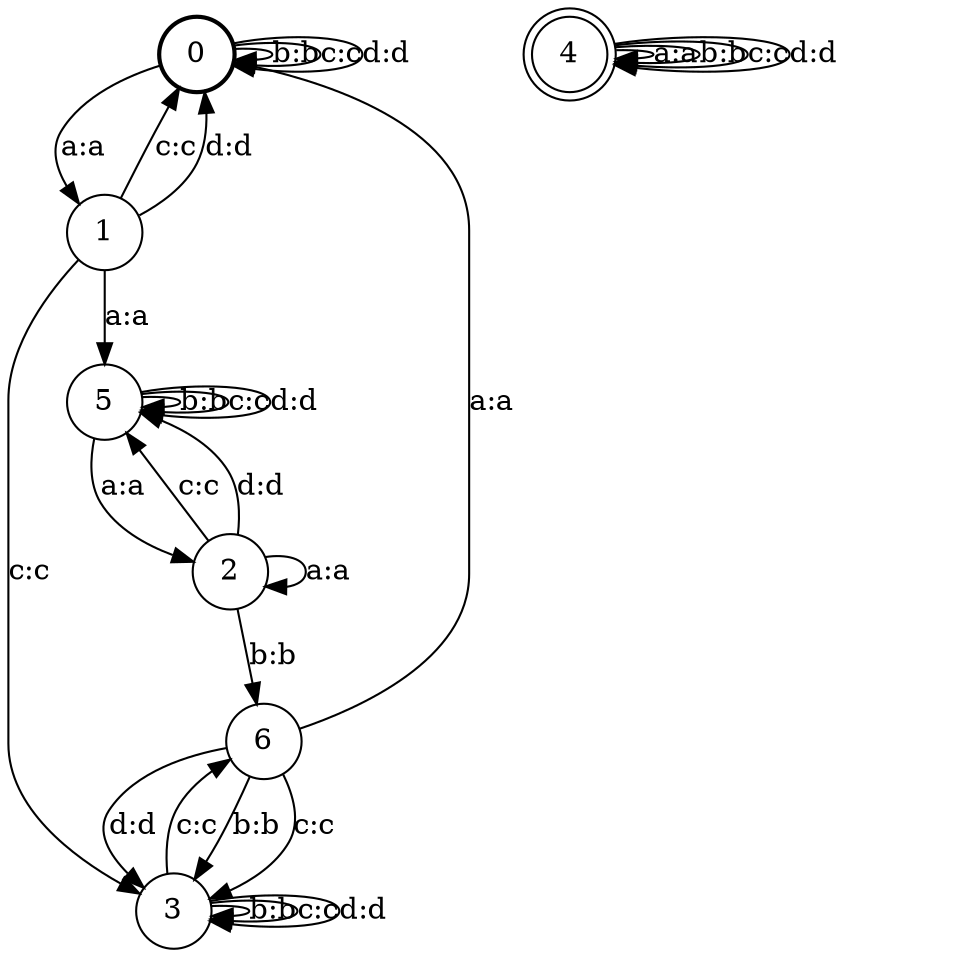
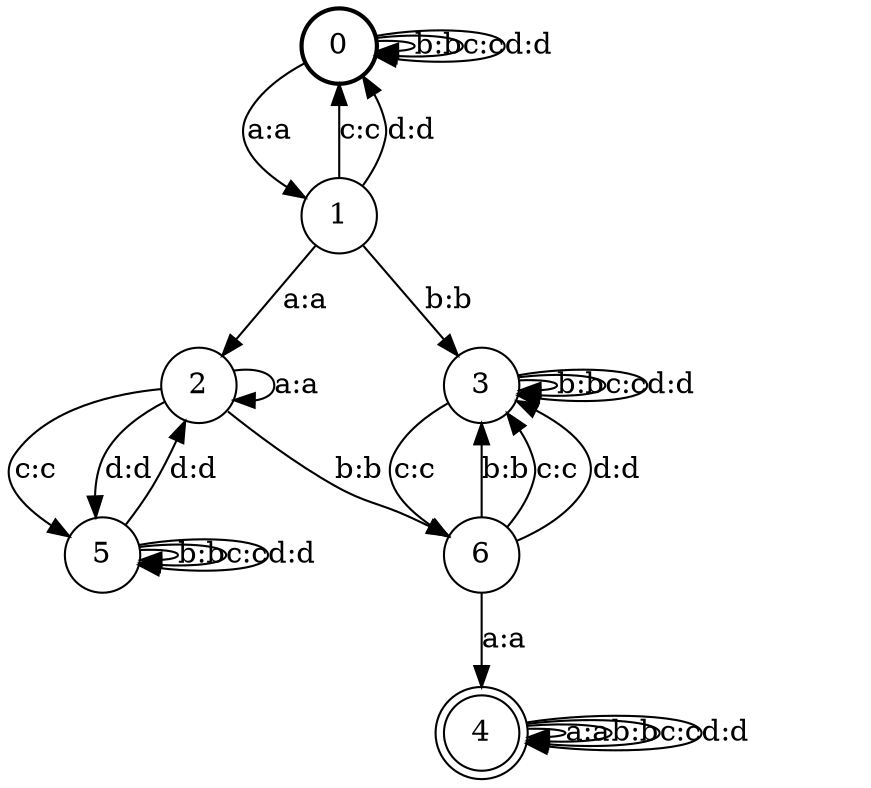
(105, 307) -> (276, 293)
(469, 379) -> (482, 629)
(124, 487) -> (194, 470)
(29, 572) -> (449, 301)
